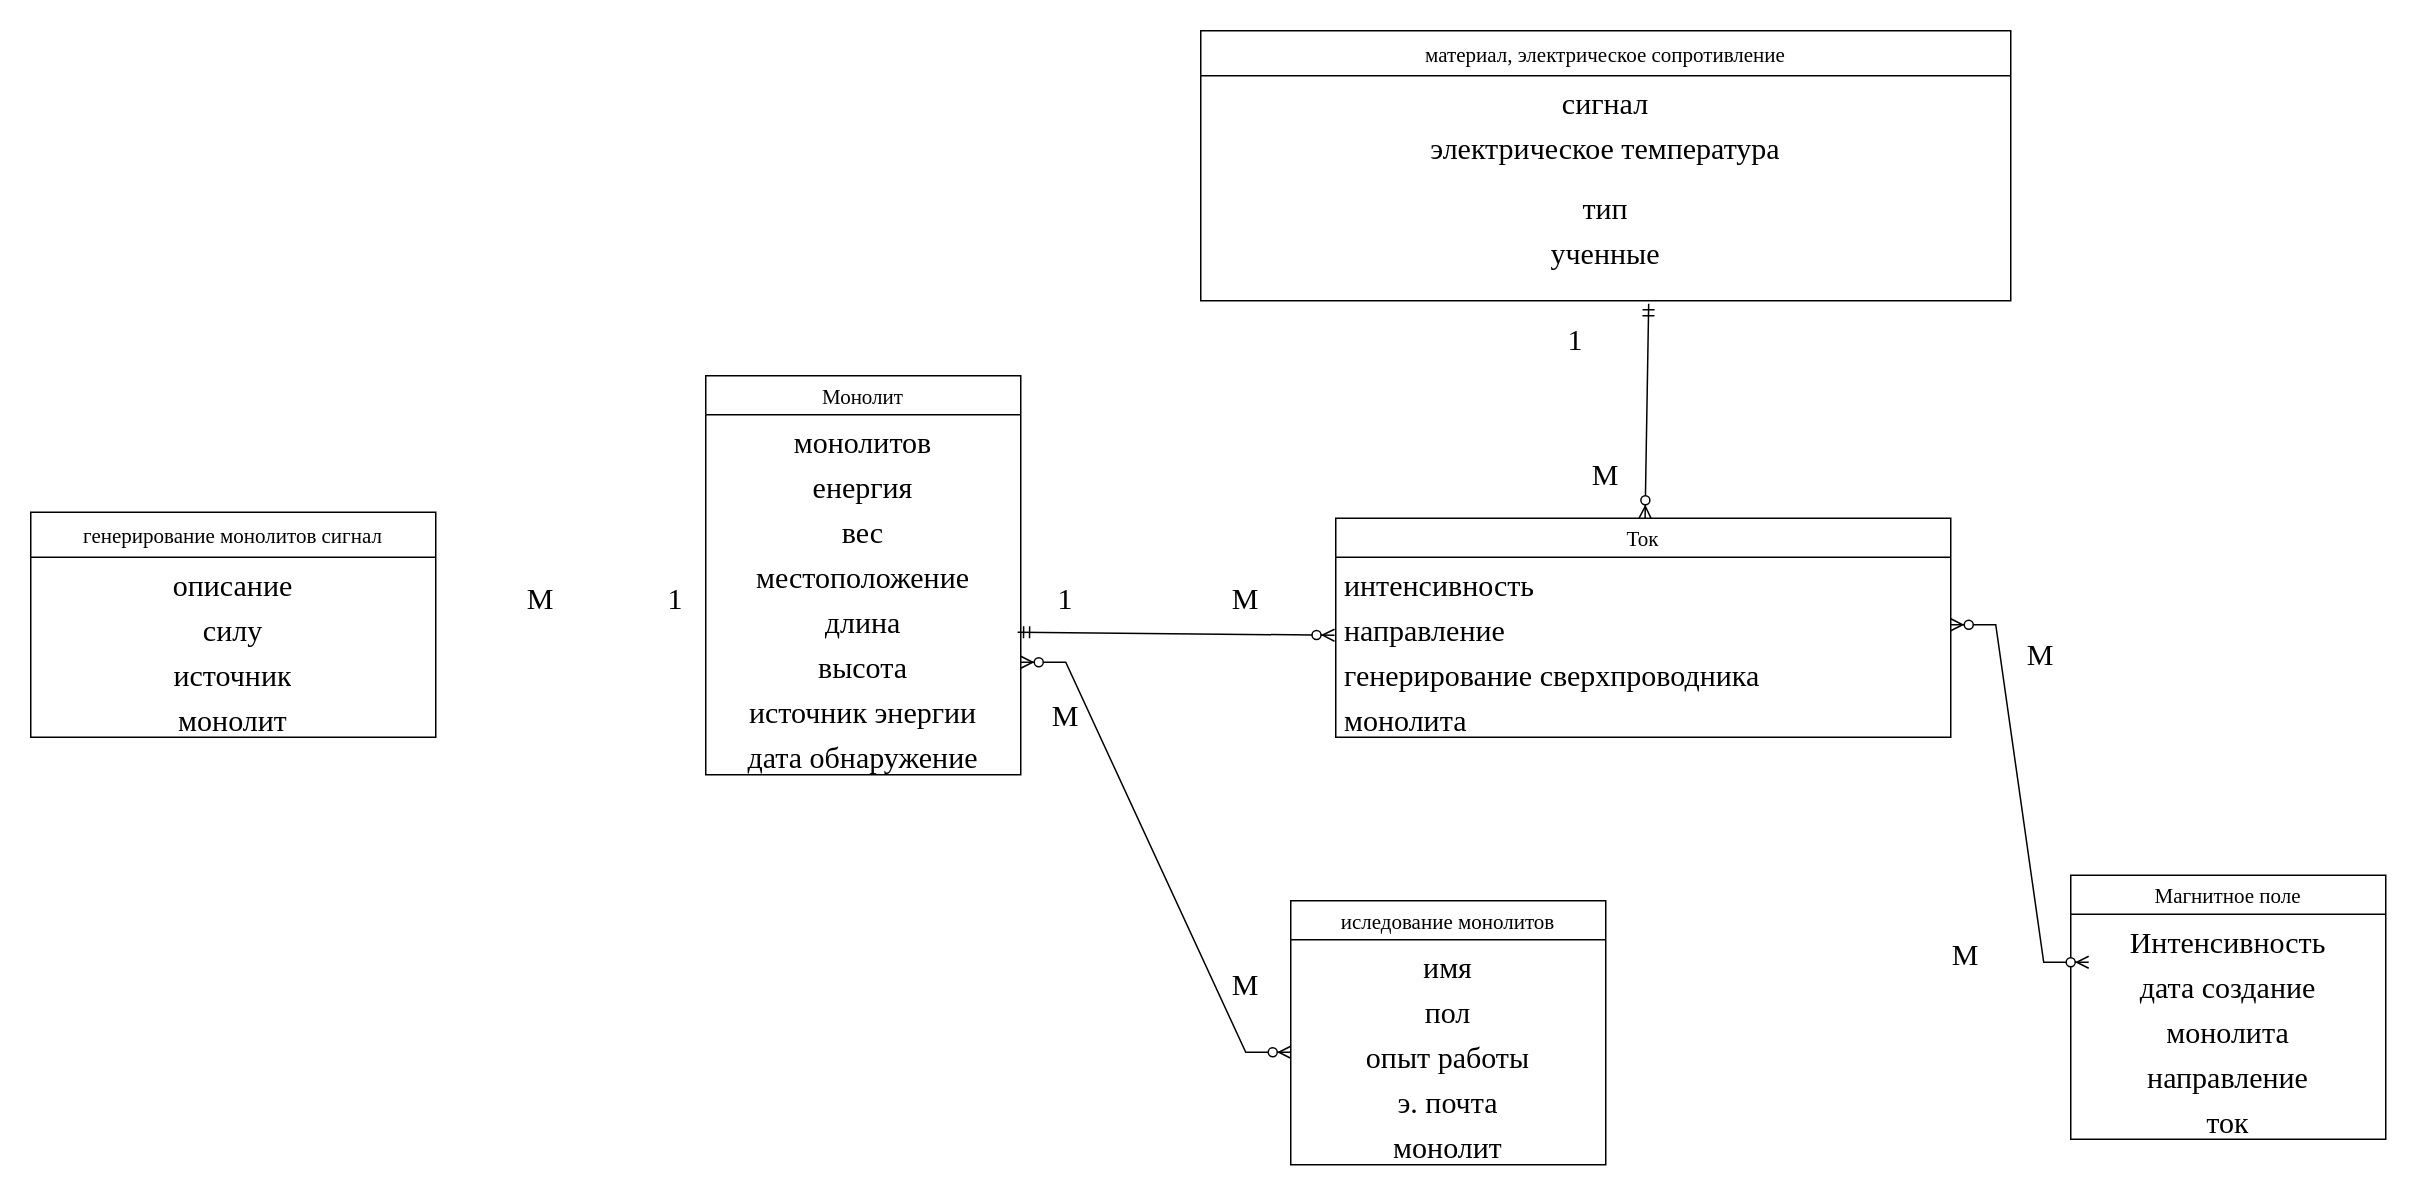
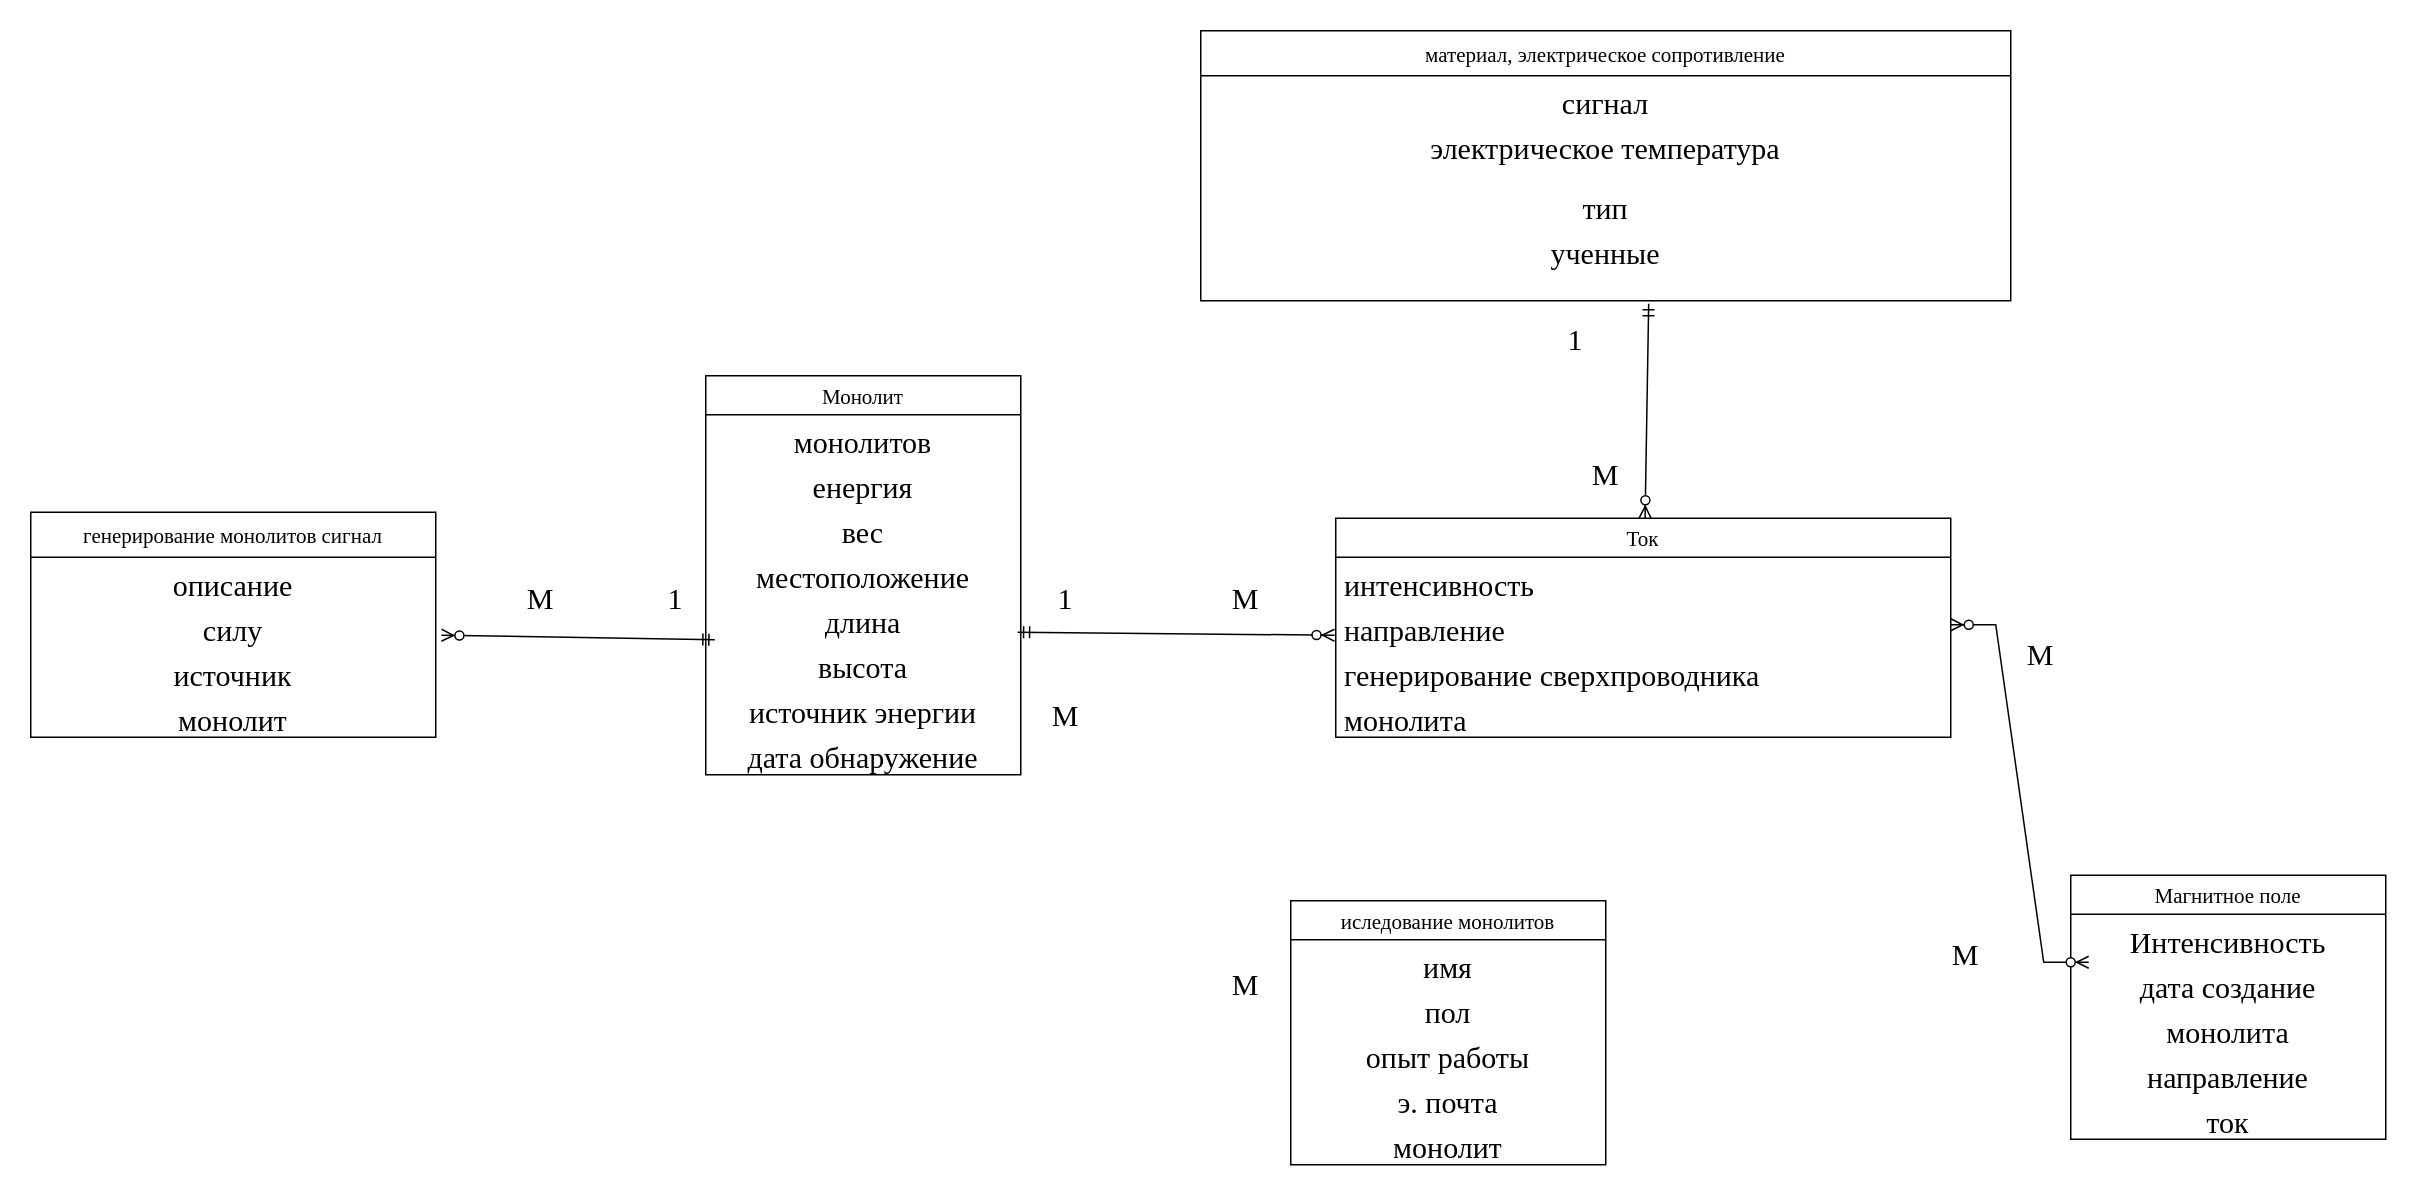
none -> (579, 638)
(1156, 857) -> none
